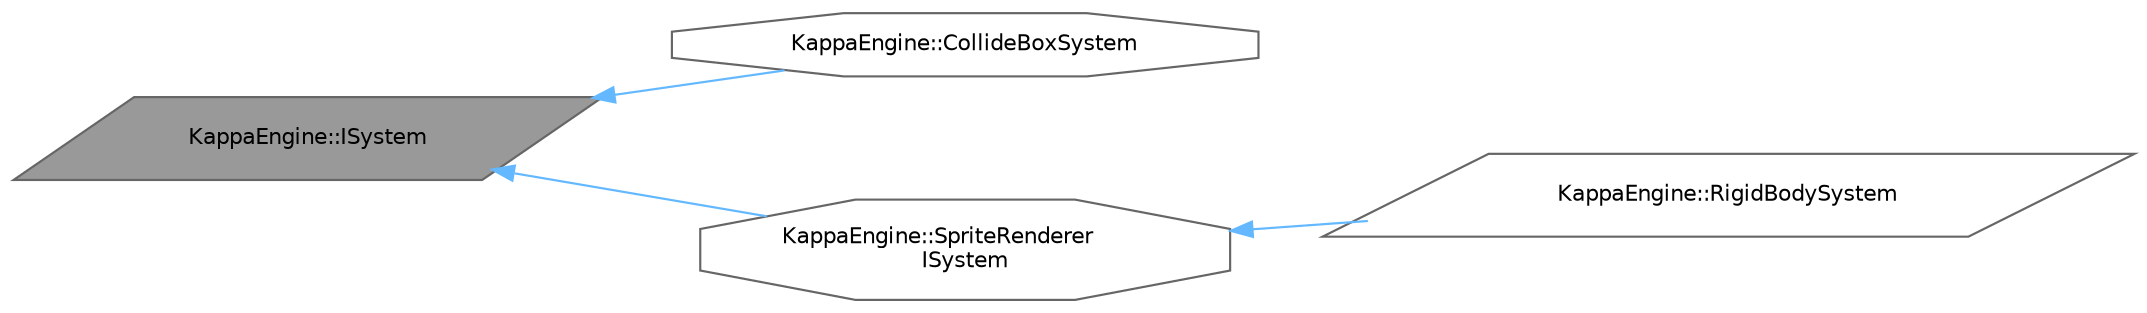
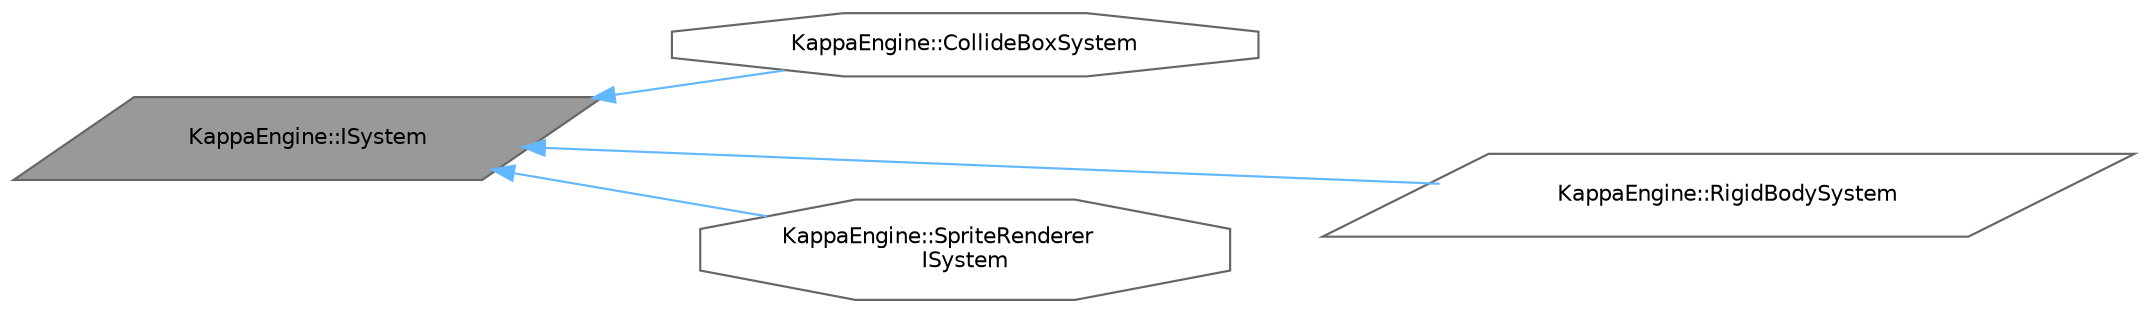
(1310, 225) -> (992, 166)
